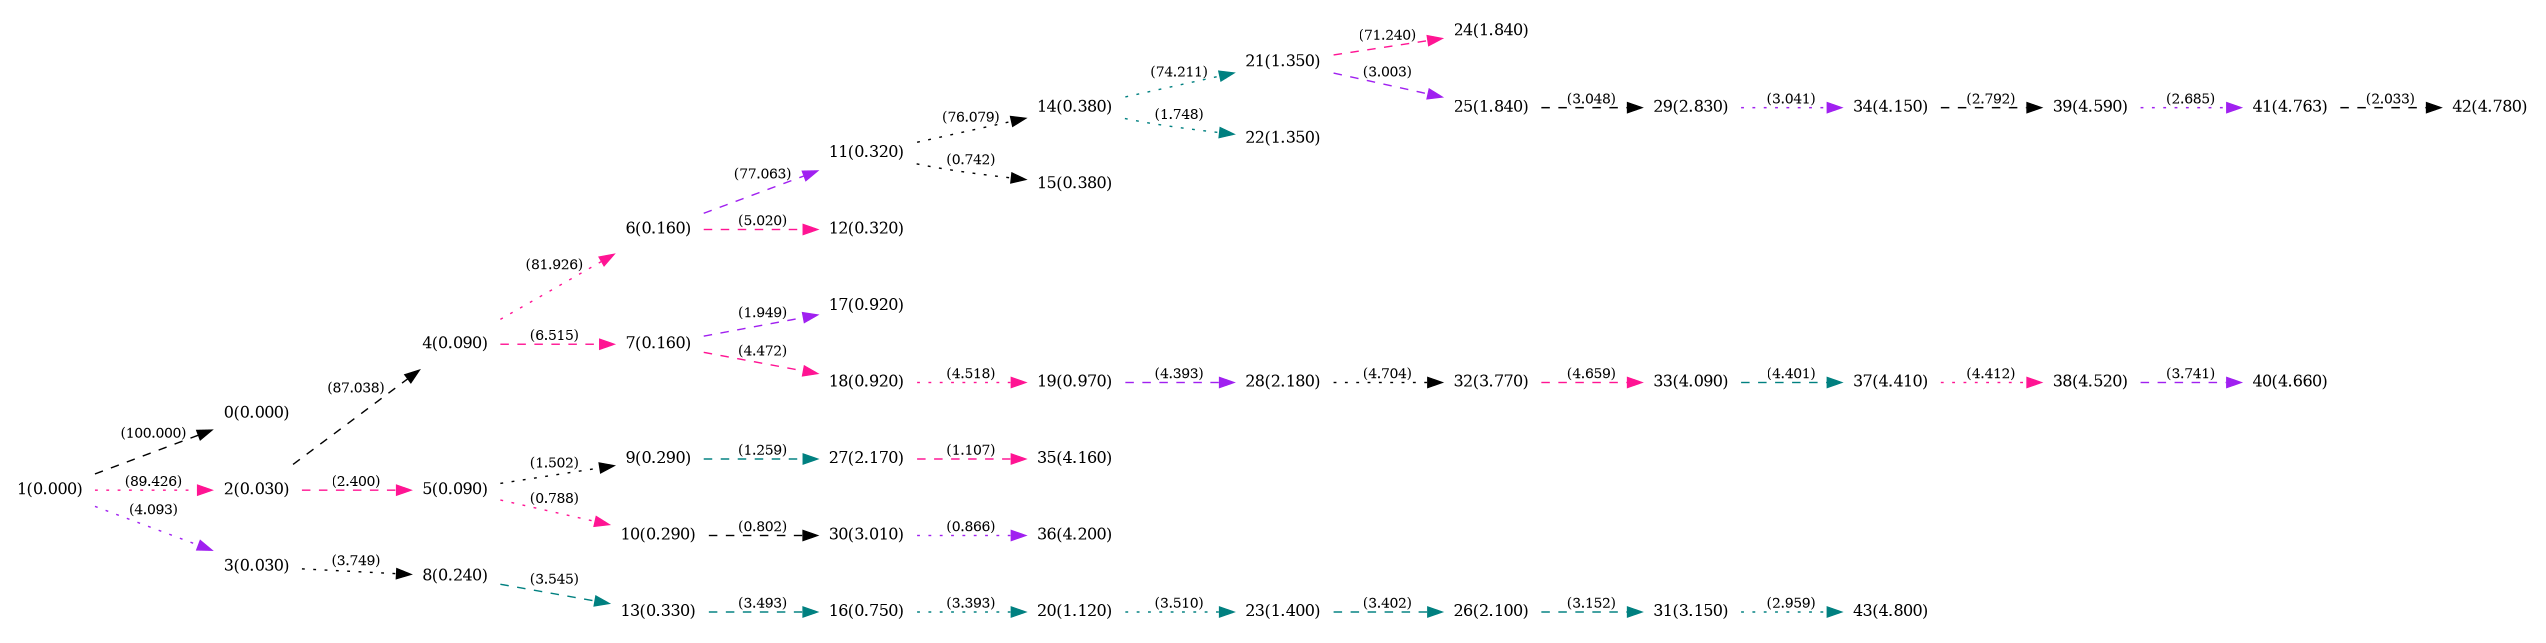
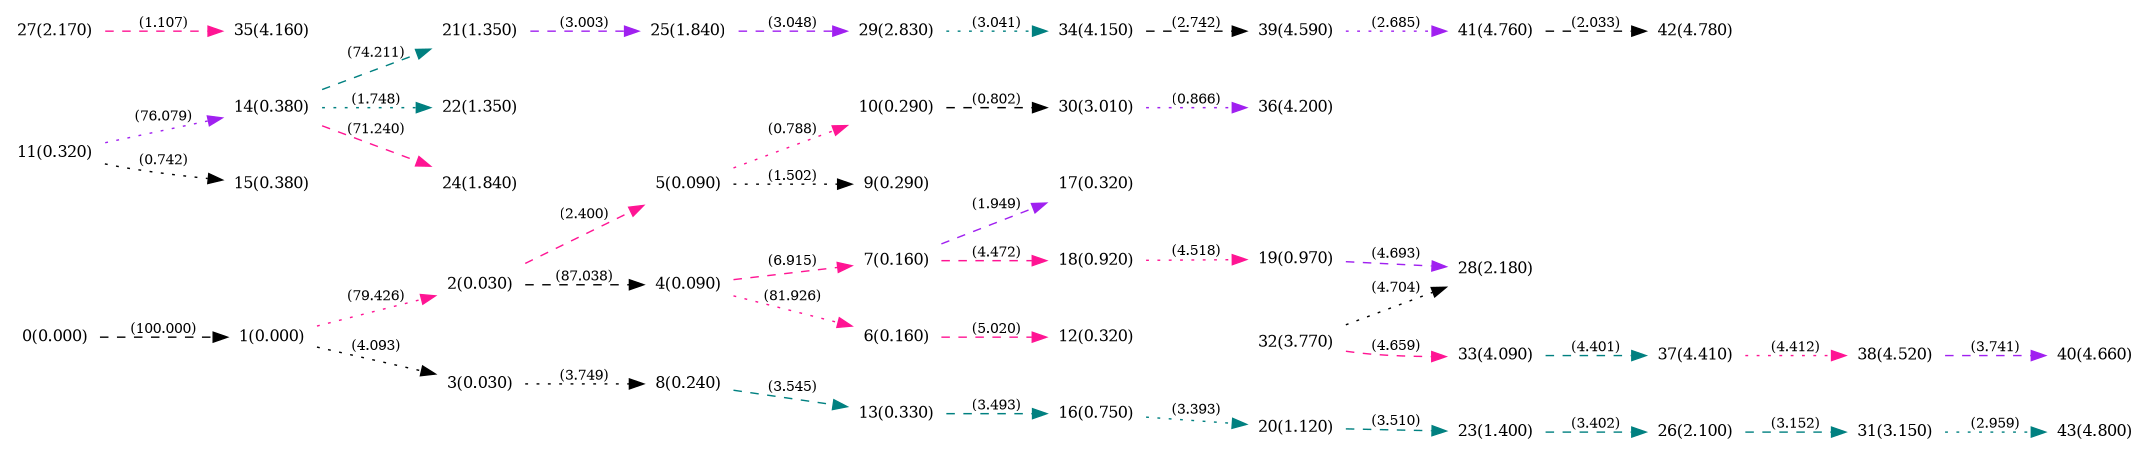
(1381, 48) -> (370, 143)
(1173, 86) -> (370, 72)
(1991, 100) -> (1196, 23)
(1584, 108) -> (786, 31)
(1784, 108) -> (989, 31)
(2291, 108) -> (1496, 31)
(964, 132) -> (157, 132)
(754, 195) -> none
(867, 306) -> (1096, 184)
(555, 336) -> (793, 261)
(1179, 375) -> (1396, 254)
(1381, 382) -> (1389, 309)
(147, 455) -> (156, 337)
(753, 459) -> none
(154, 482) -> (376, 297)
(147, 526) -> (369, 359)
(1172, 612) -> (1389, 430)
